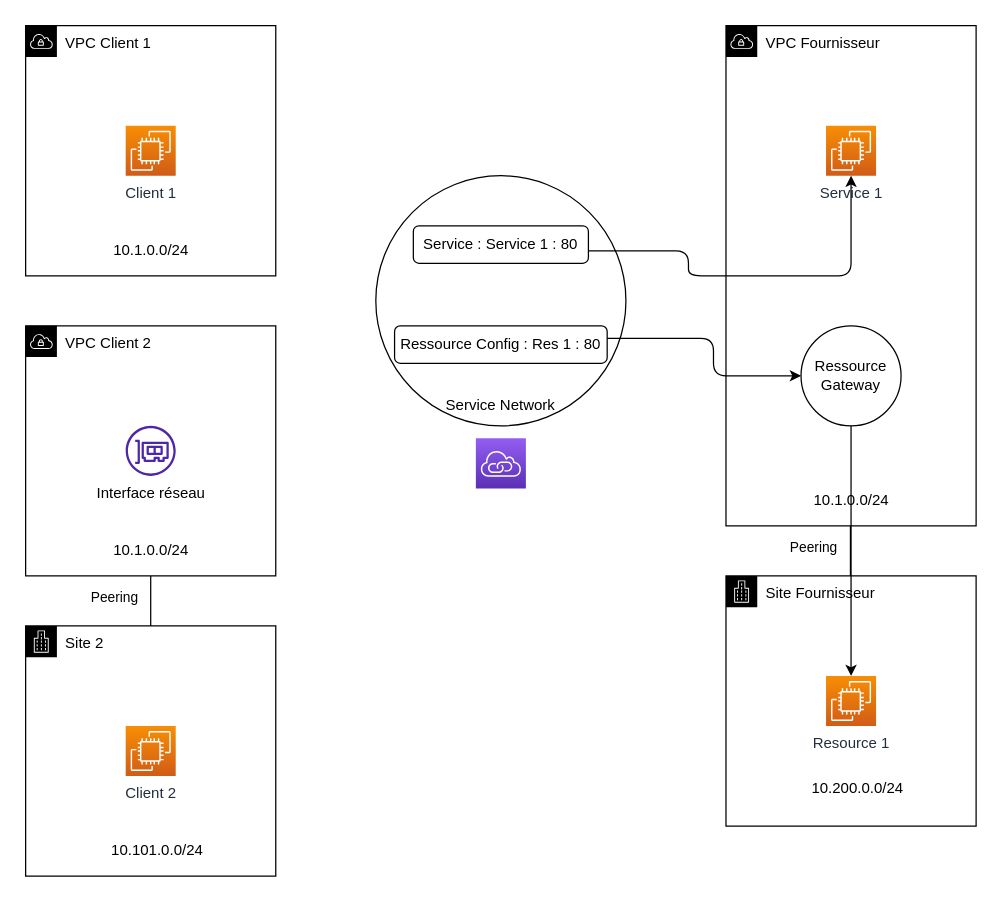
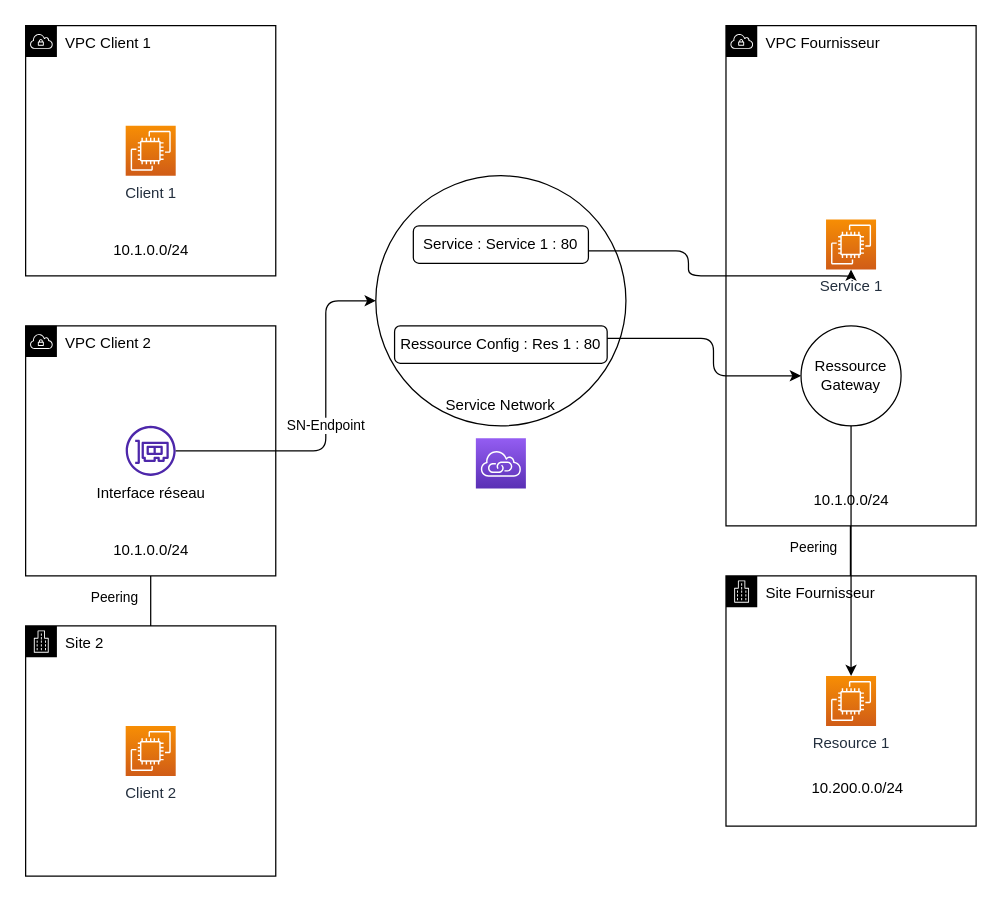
(851, 151) -> (851, 244)
none -> (326, 430)
(157, 851) -> none
